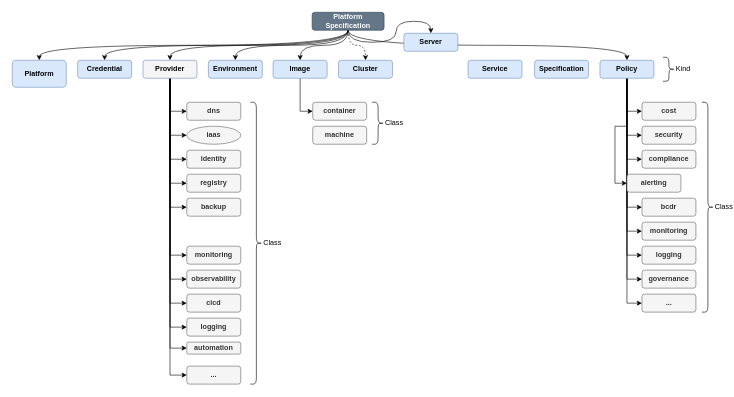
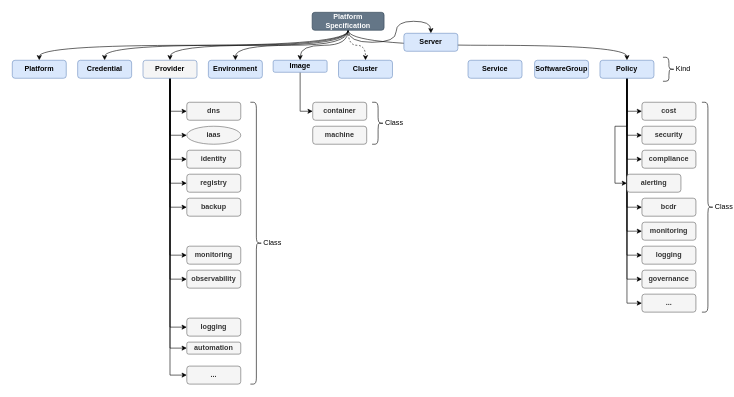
(300, 69) -> (300, 66)
(562, 69) -> (562, 69)
(39, 74) -> (39, 69)
(181, 303) -> none
(214, 303) -> none
